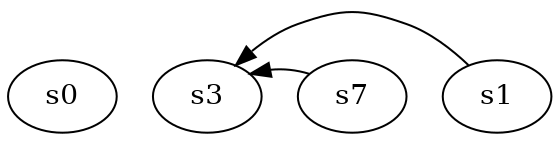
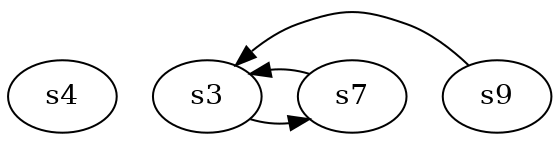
(62, 96) -> (62, 96)
(497, 96) -> (497, 96)
none -> (269, 123)
